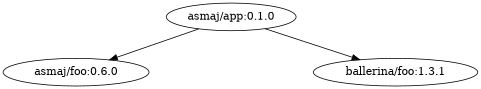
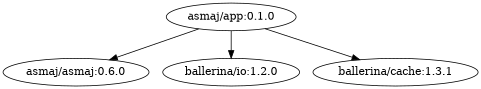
(76, 72) -> (76, 72)
none -> (231, 72)
(396, 72) -> (396, 72)
